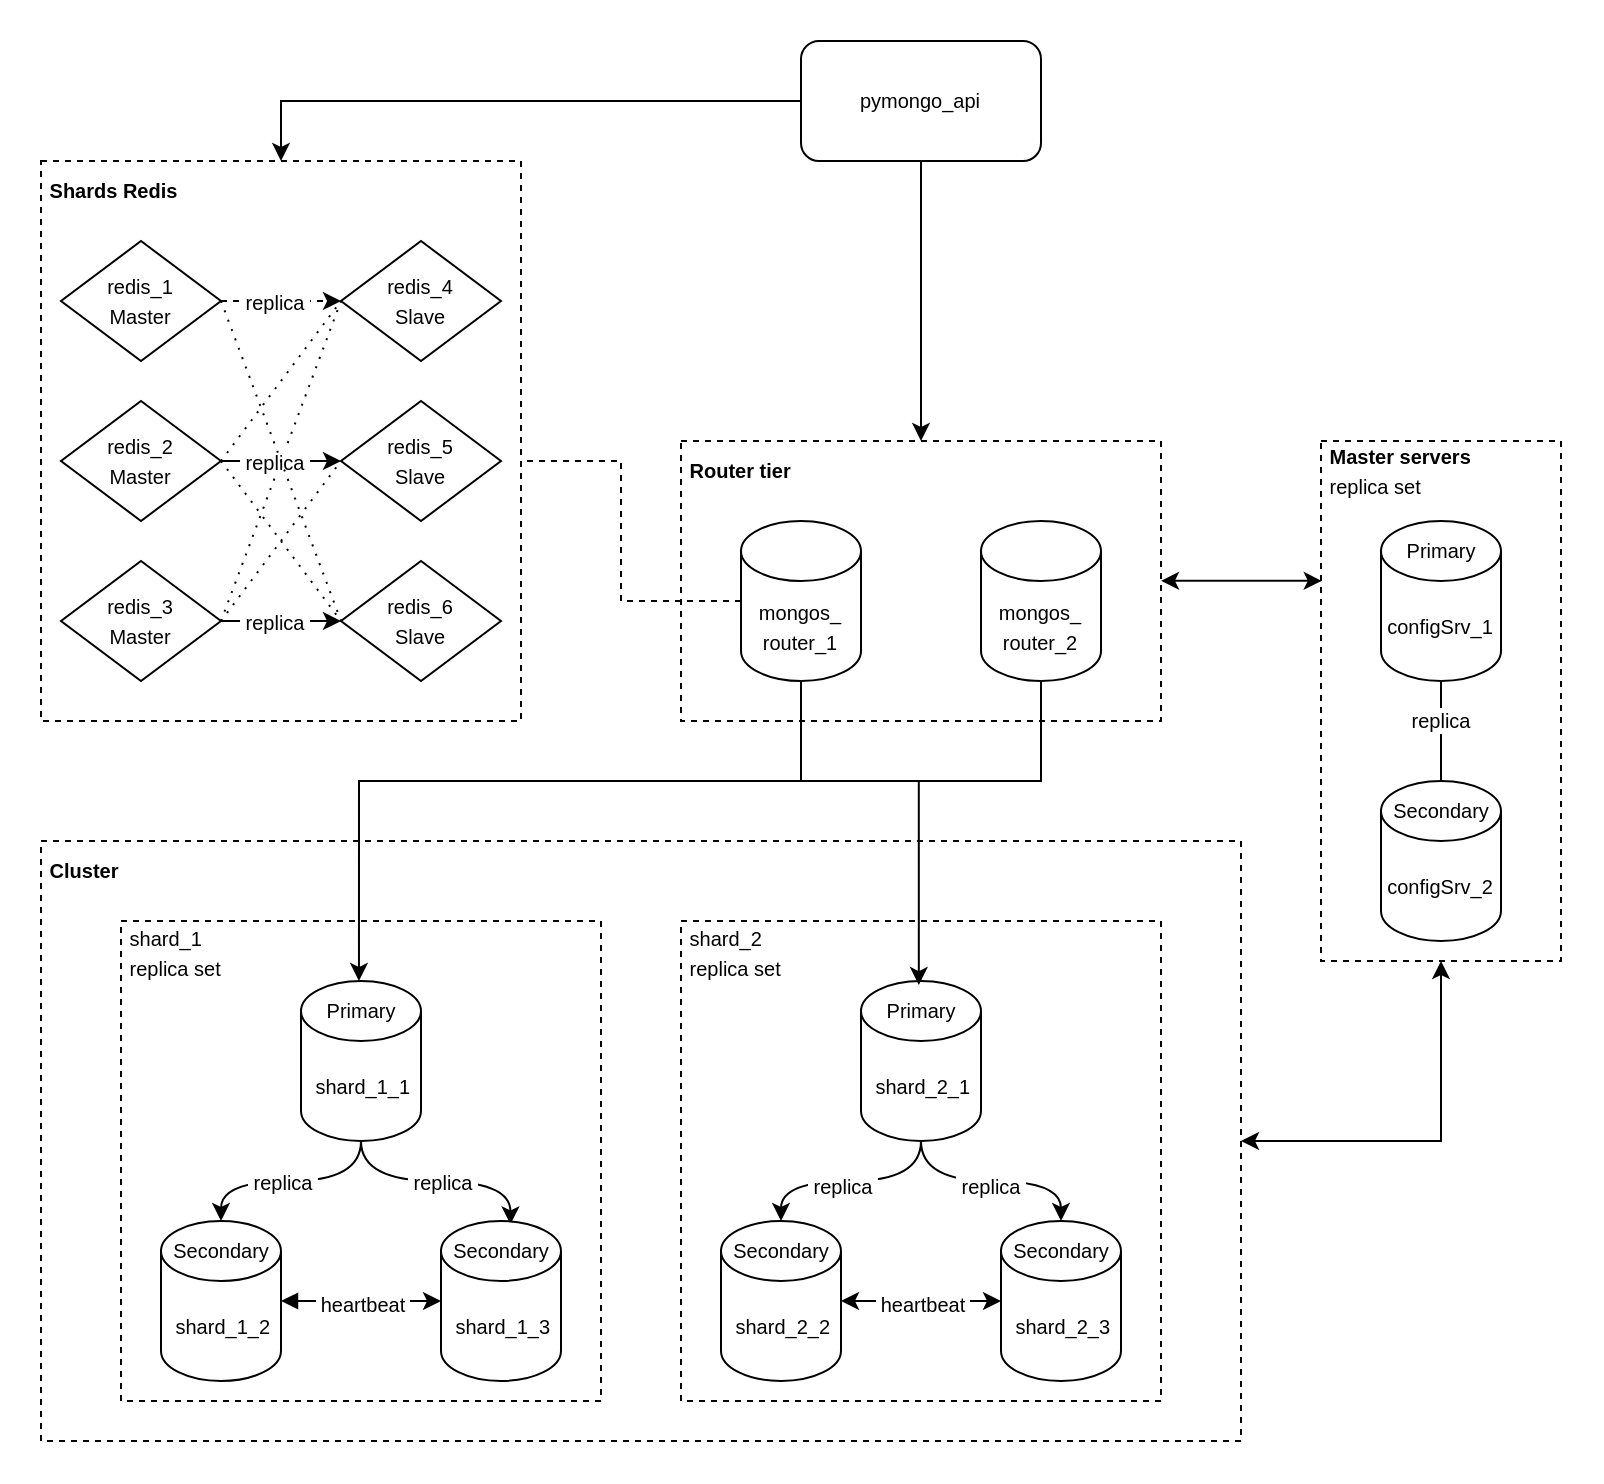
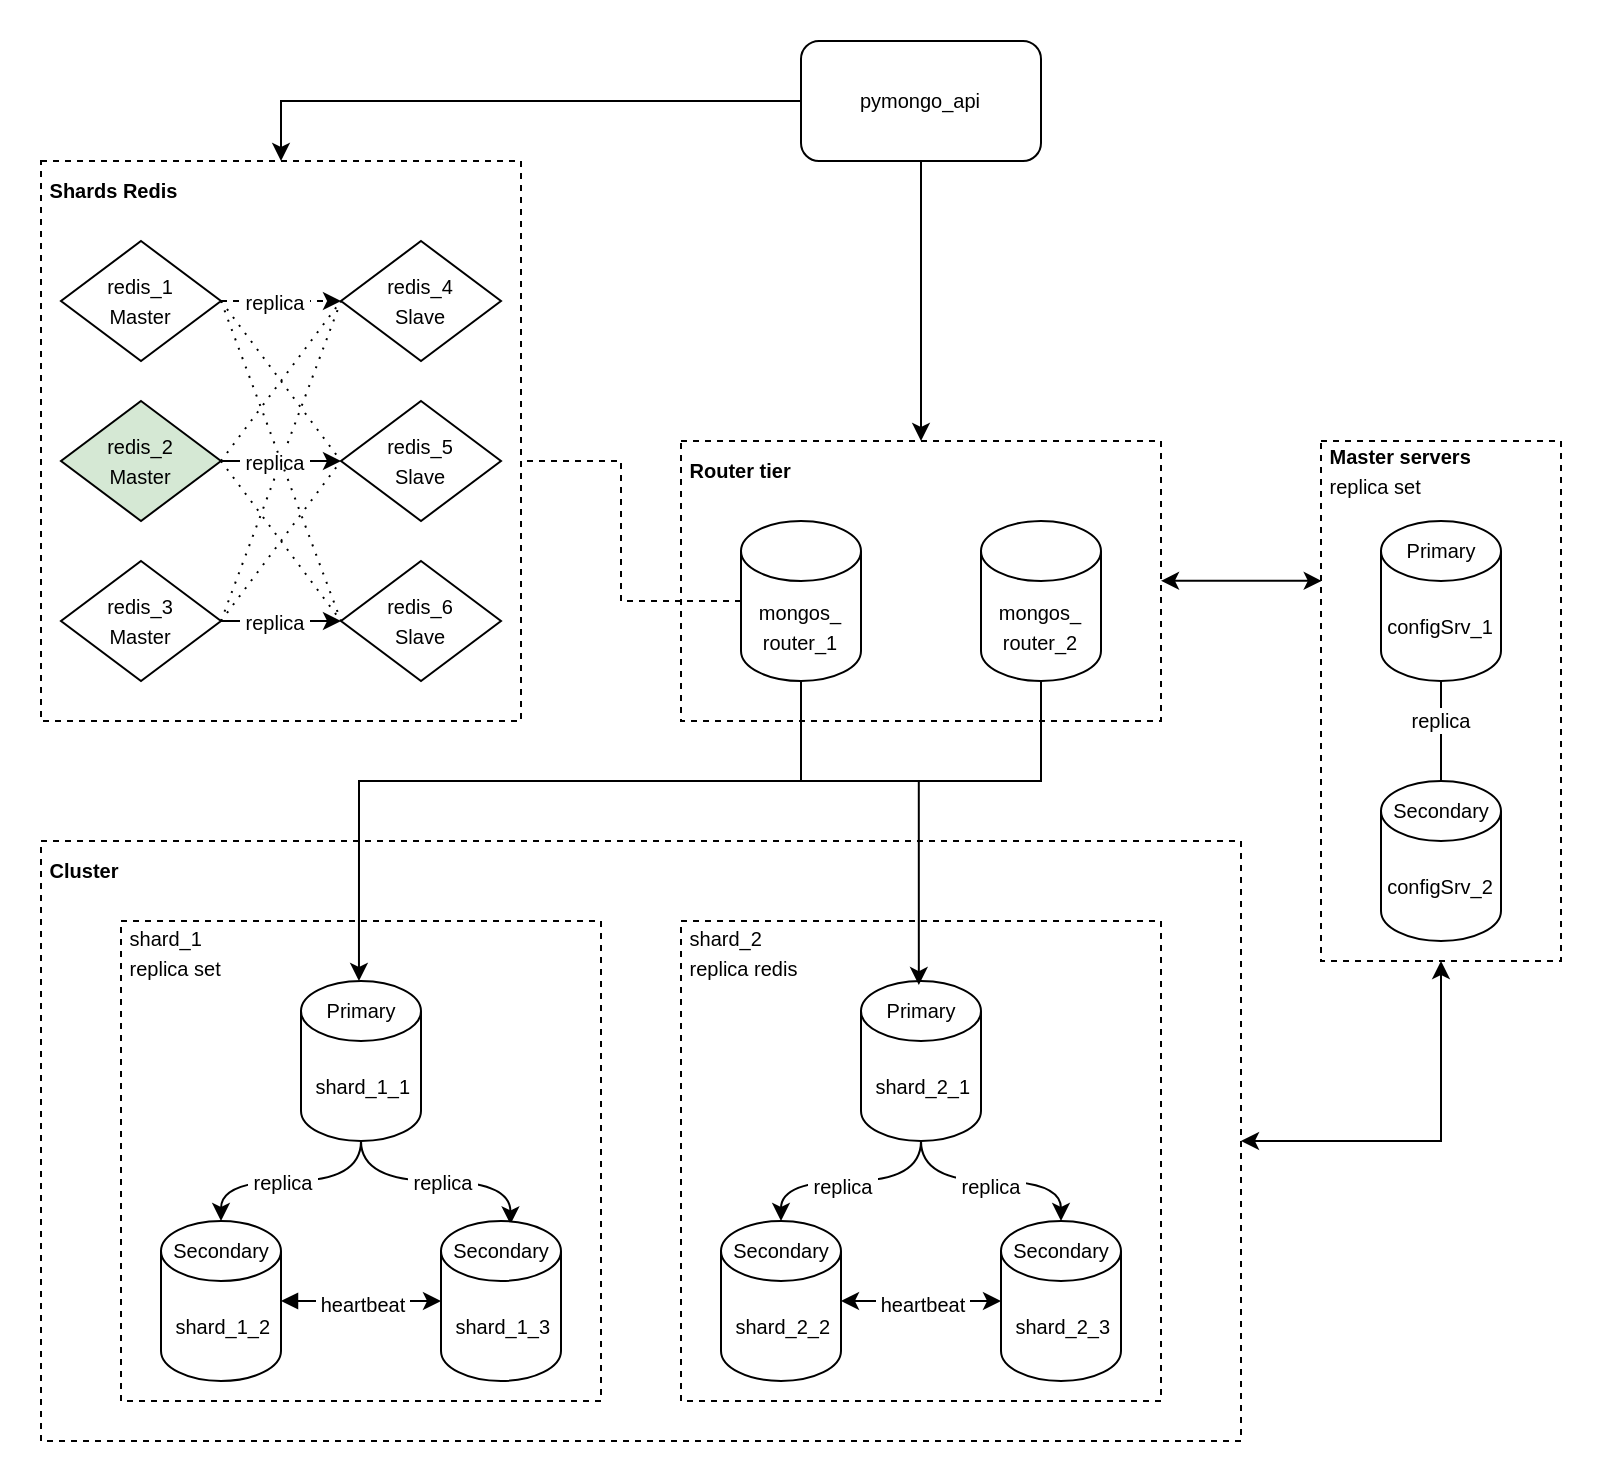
none -> (264, 358)
(141, 461) -> (141, 461)
(750, 953) -> (760, 953)
